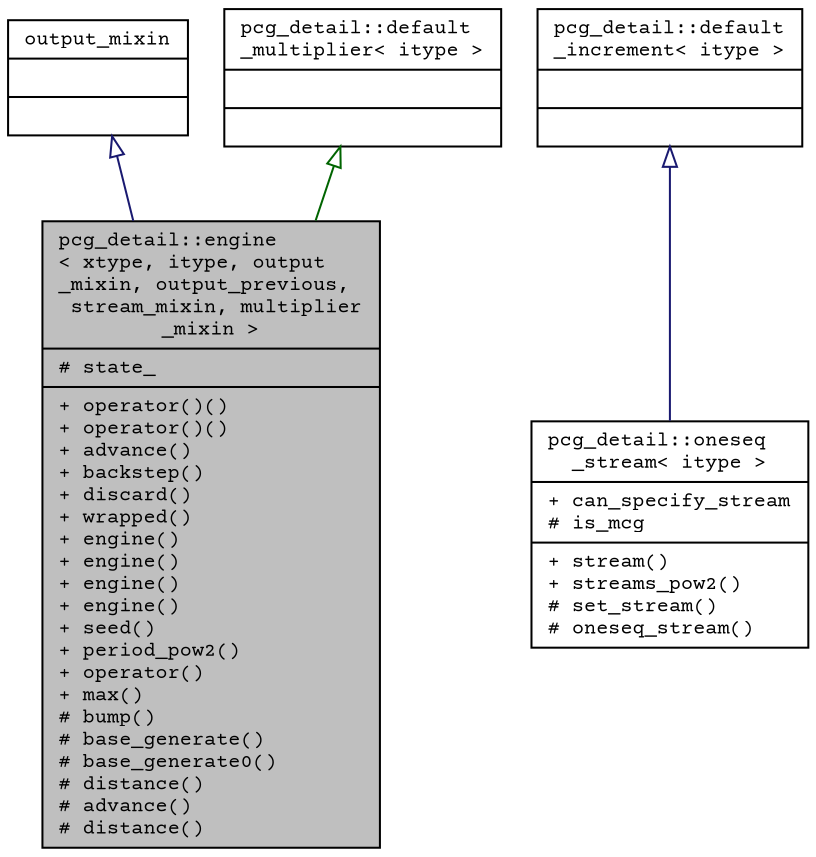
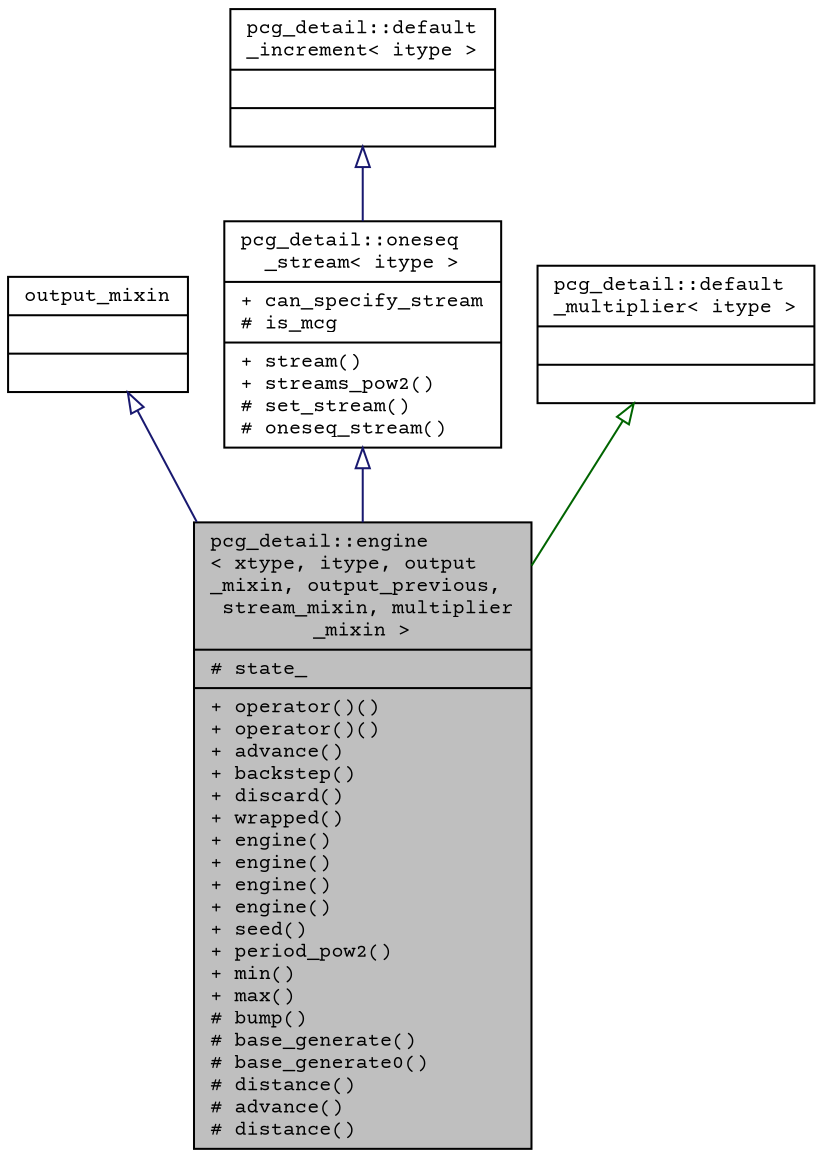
none -> (363, 495)
(132, 672) -> (254, 973)
